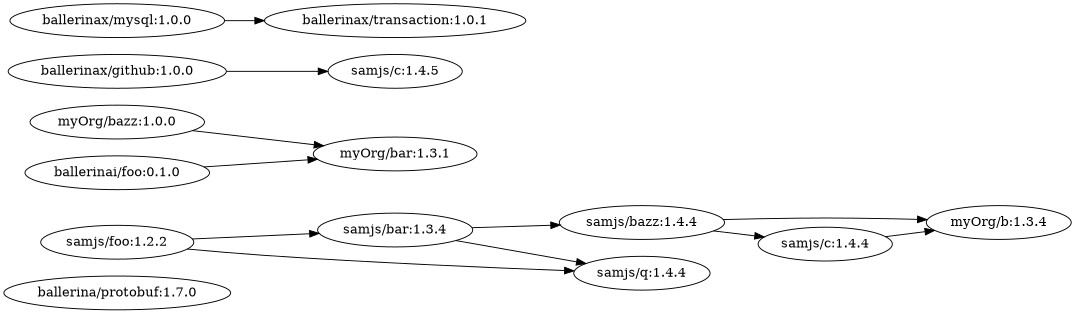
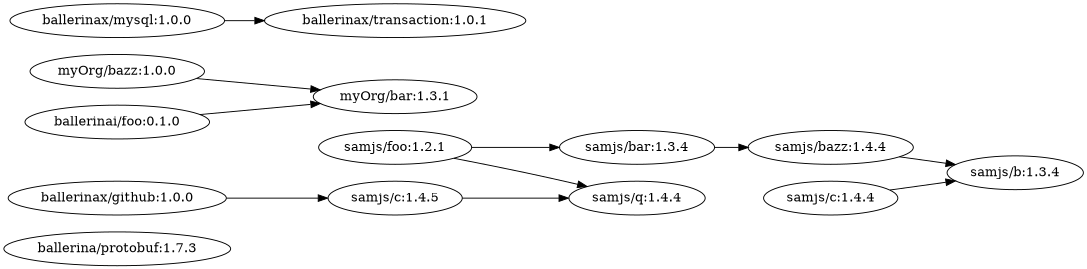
(999, 223) -> (1015, 173)
(734, 233) -> none
(117, 242) -> (395, 147)
(516, 251) -> (511, 198)
(117, 293) -> (117, 249)
